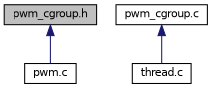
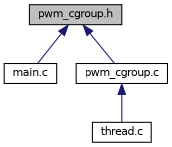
none -> (102, 48)
(50, 73) -> (30, 73)
